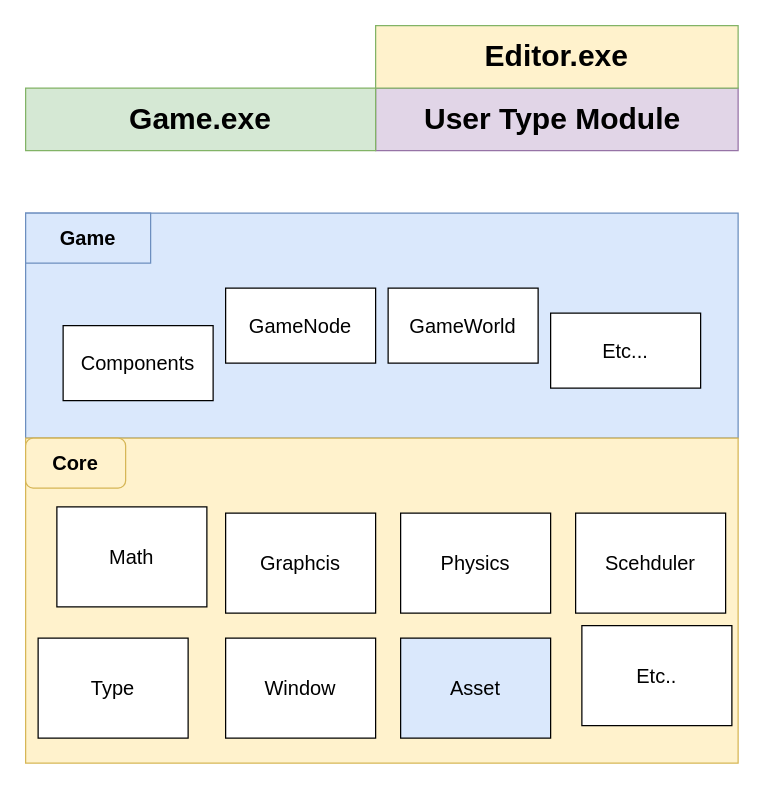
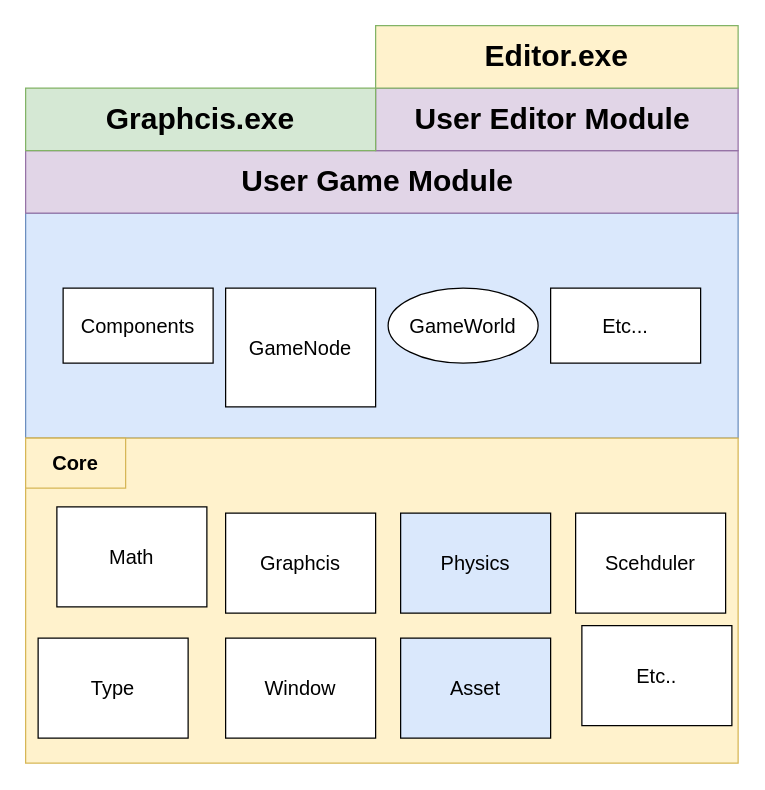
(201, 119) -> (201, 119)
(557, 119) -> (557, 119)
none -> (382, 182)
(88, 238) -> none
(301, 326) -> (301, 348)
(463, 326) -> (463, 326)
(626, 351) -> (626, 326)
(138, 363) -> (138, 326)
(76, 463) -> (76, 463)
(476, 563) -> (476, 563)
